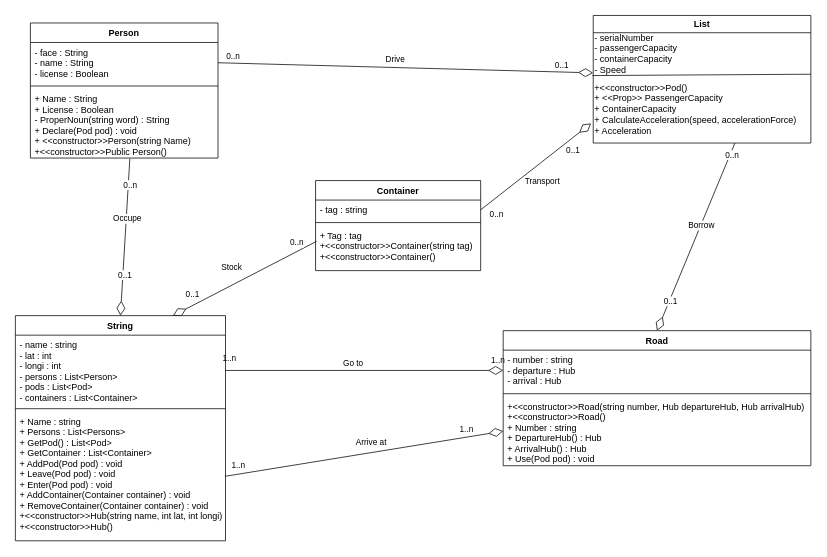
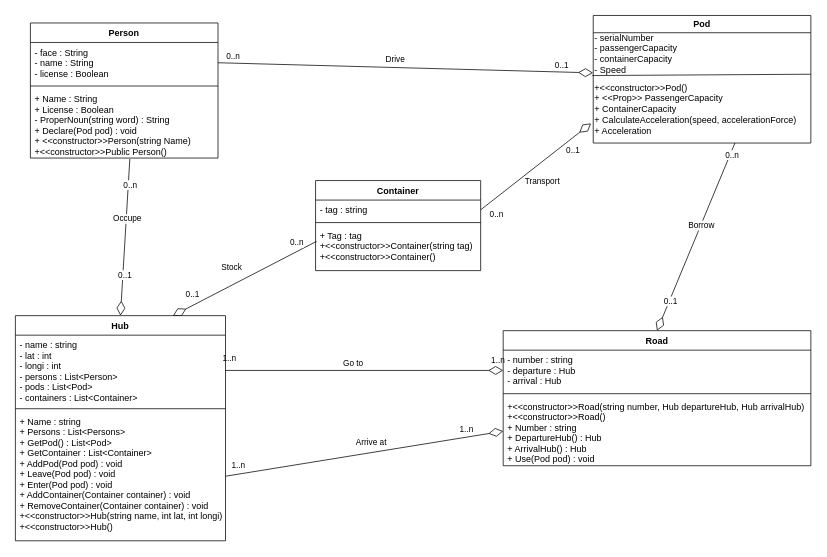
(701, 24) -> (701, 24)
(120, 326) -> (120, 326)
